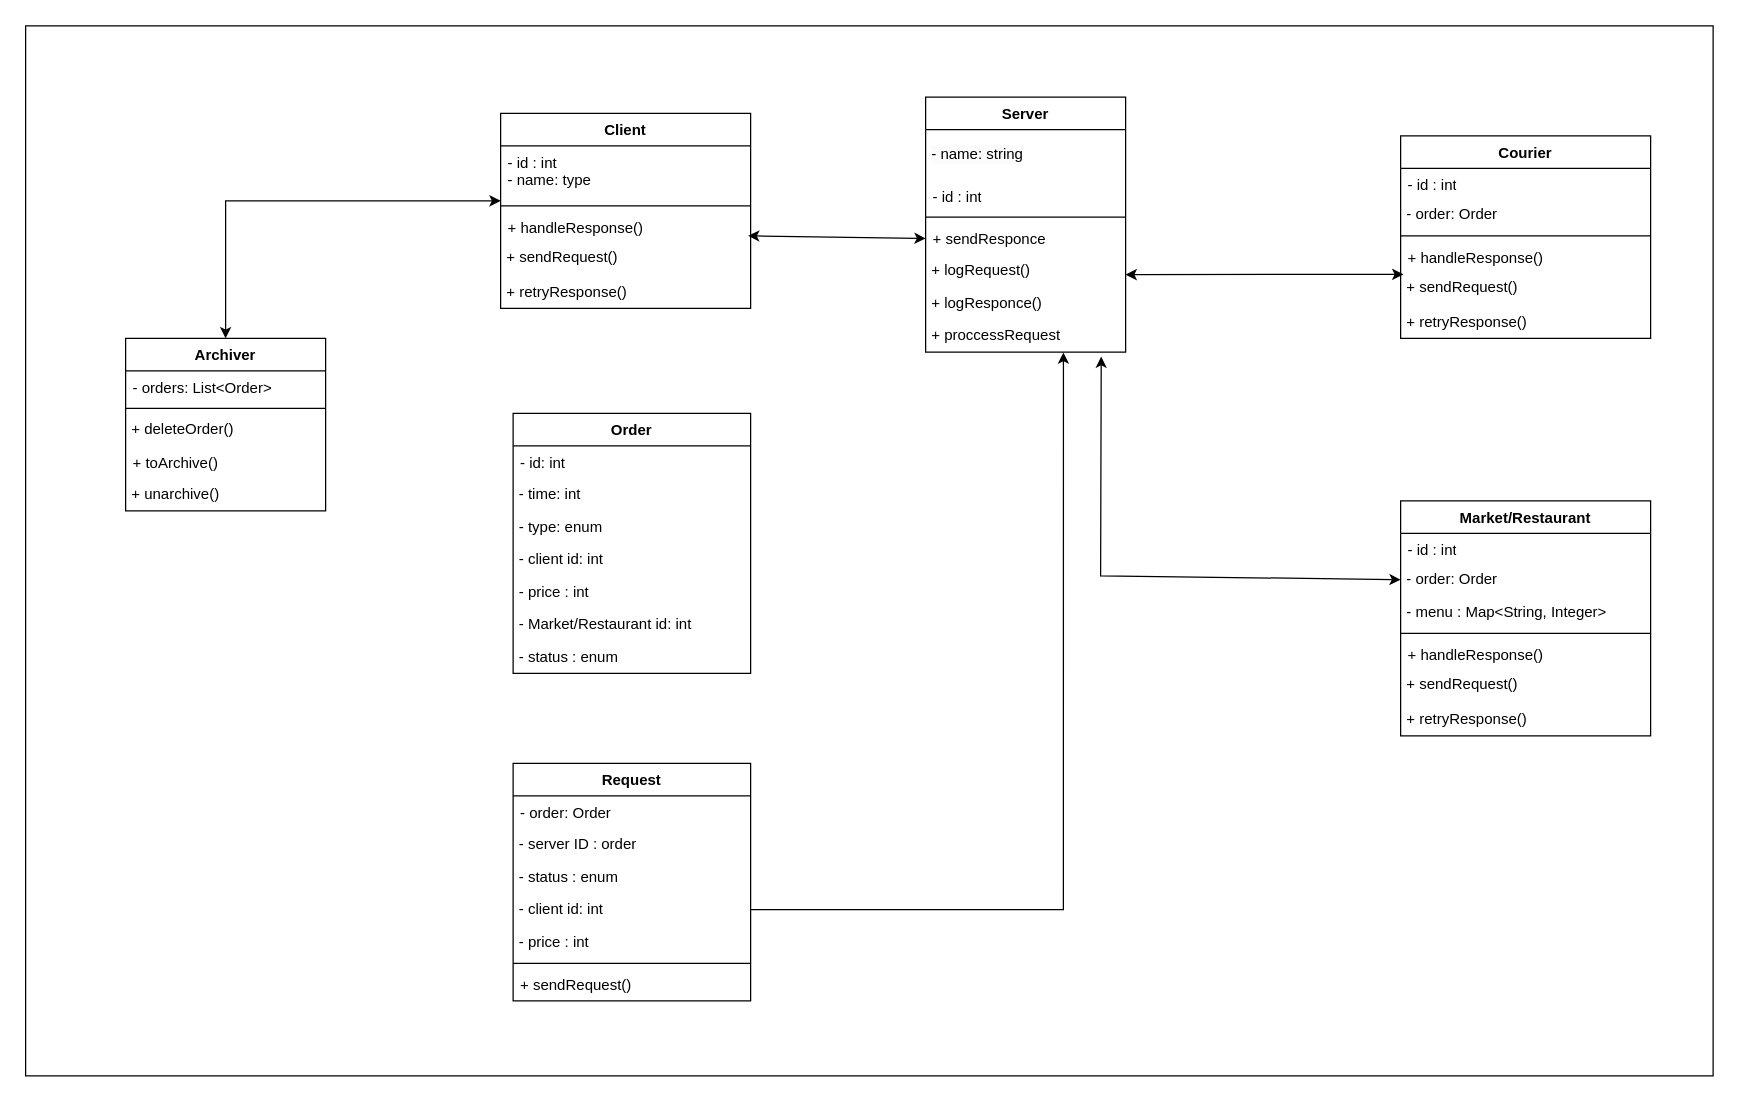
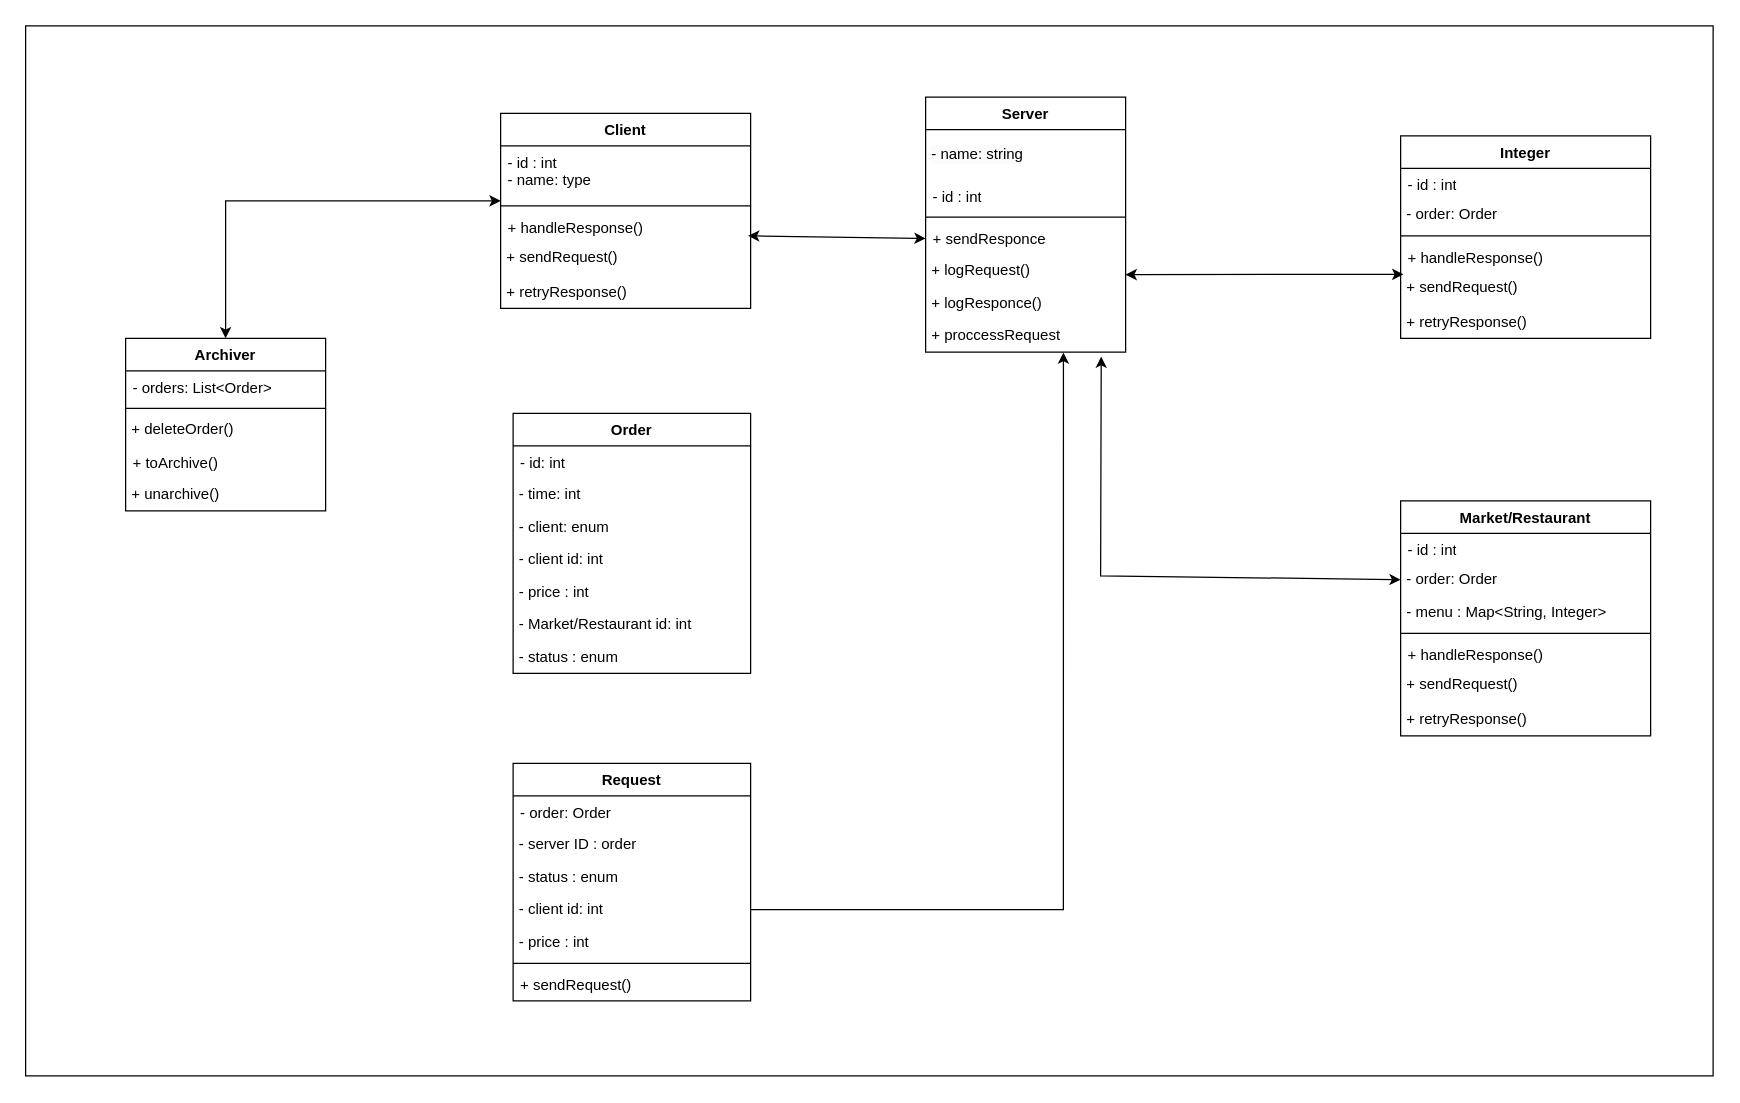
(1526, 153) -> (1526, 153)
(564, 527) -> (568, 527)
